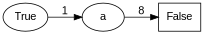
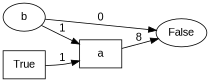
none -> (24, 17)
(25, 17) -> (24, 65)
(103, 17) -> (101, 54)
(180, 17) -> (181, 33)
